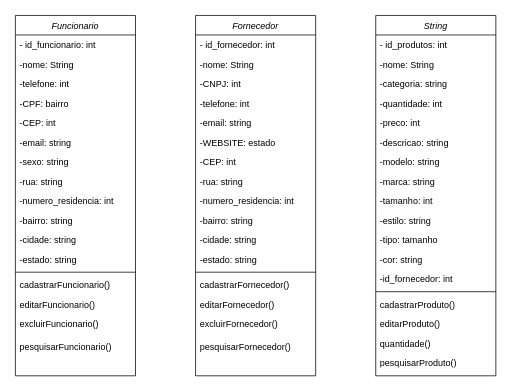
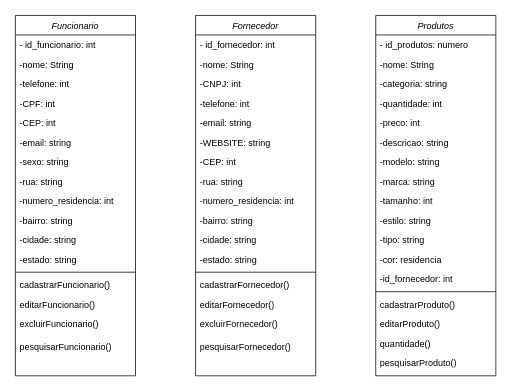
(435, 26) -> (435, 26)
(419, 45) -> (428, 45)
(46, 104) -> (39, 104)
(237, 143) -> (236, 143)
(411, 240) -> (408, 240)
(406, 260) -> (415, 260)
